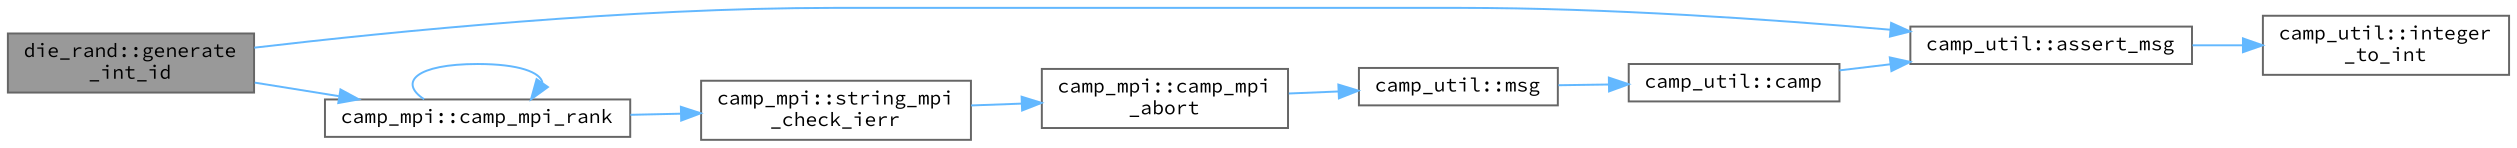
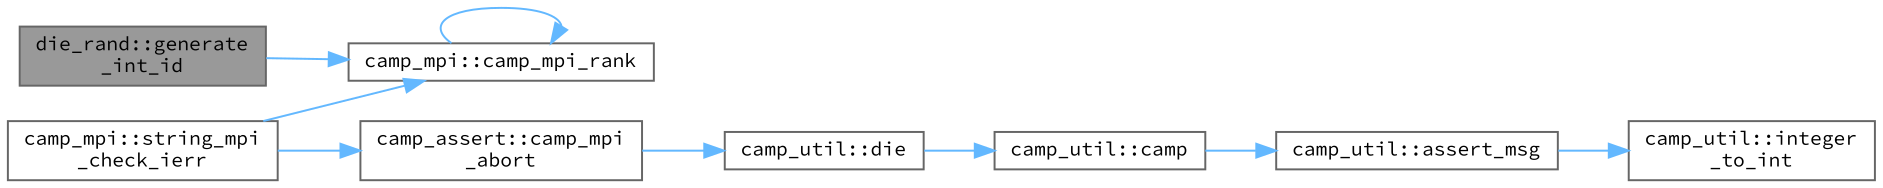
(1072, 8) -> none
(1458, 87) -> (824, 151)
(1165, 98) -> (501, 151)
(656, 114) -> (334, 103)
